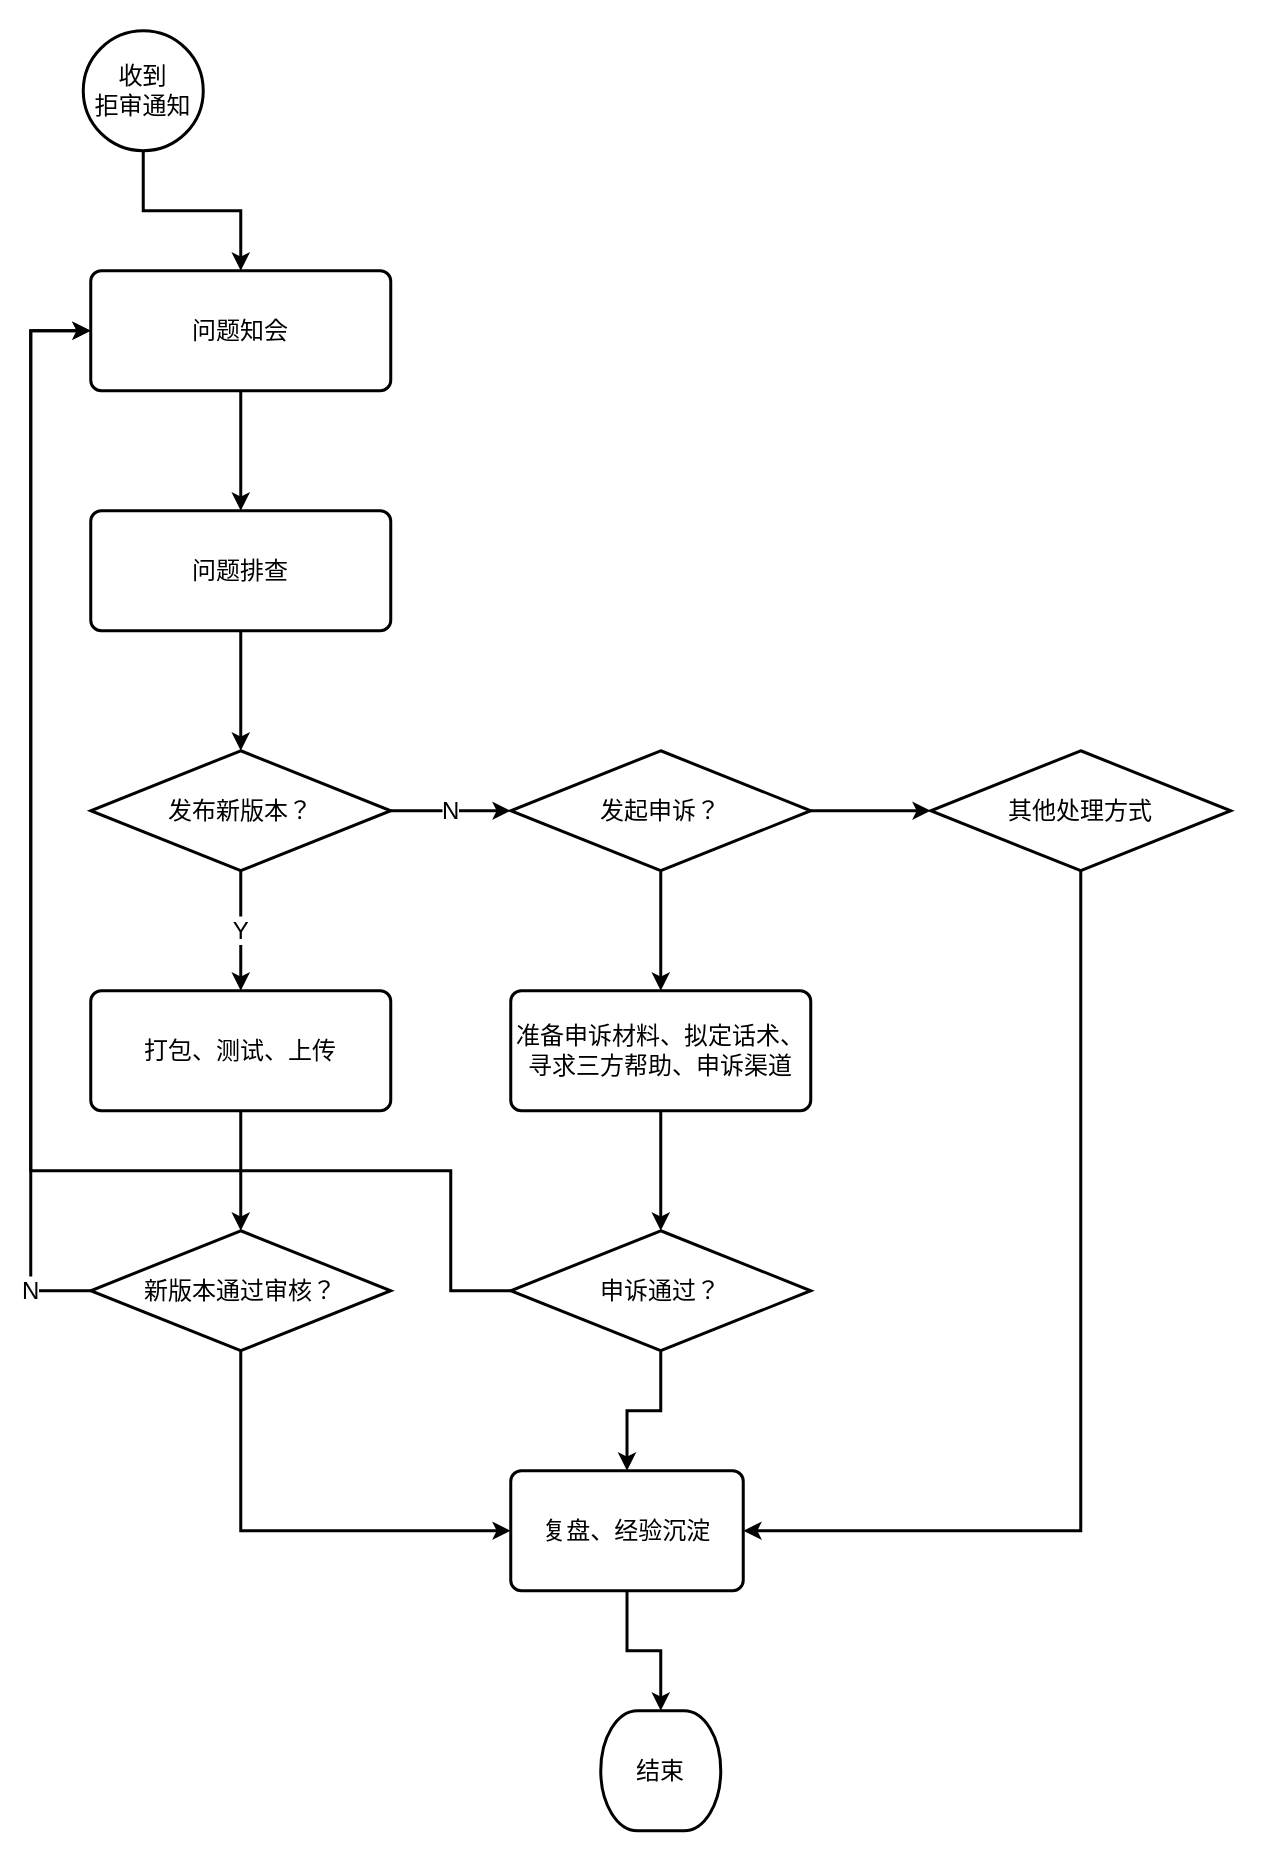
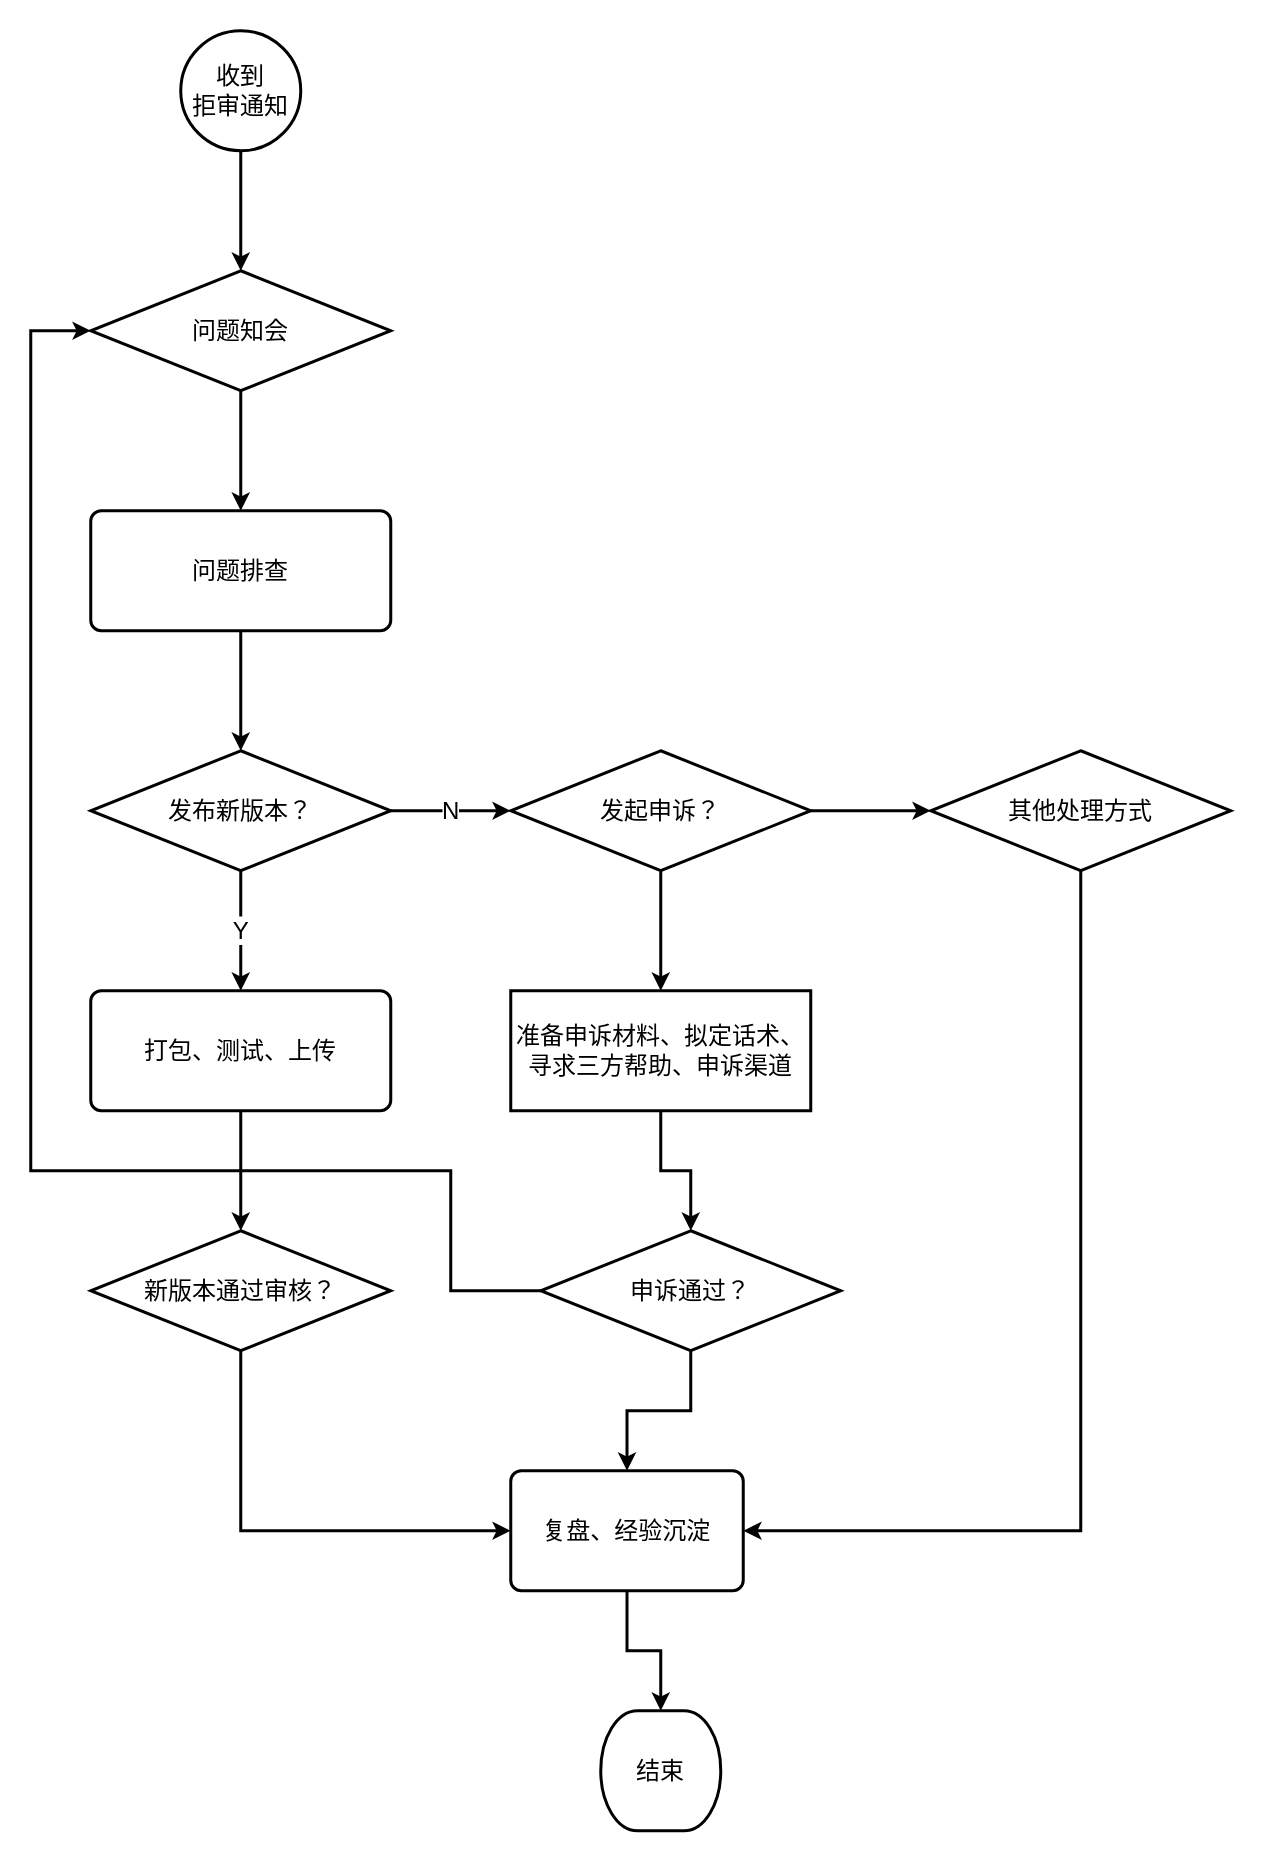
(143, 91) -> (241, 91)
(241, 331) -> (241, 331)
(661, 1051) -> (661, 1051)
(31, 1225) -> none
(661, 1291) -> (691, 1291)
